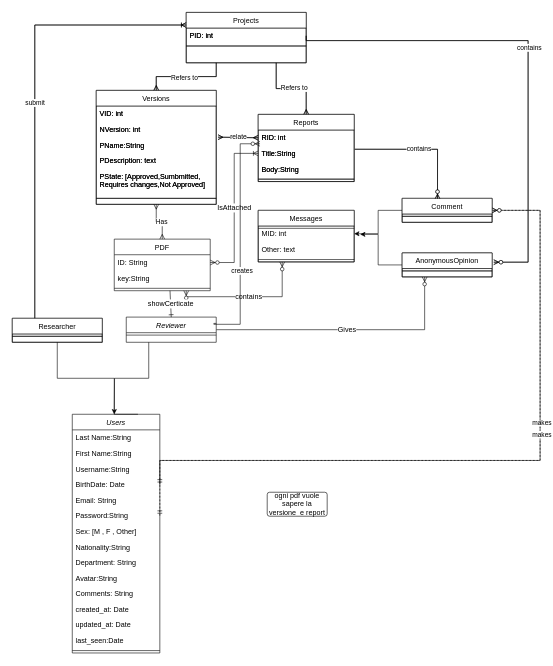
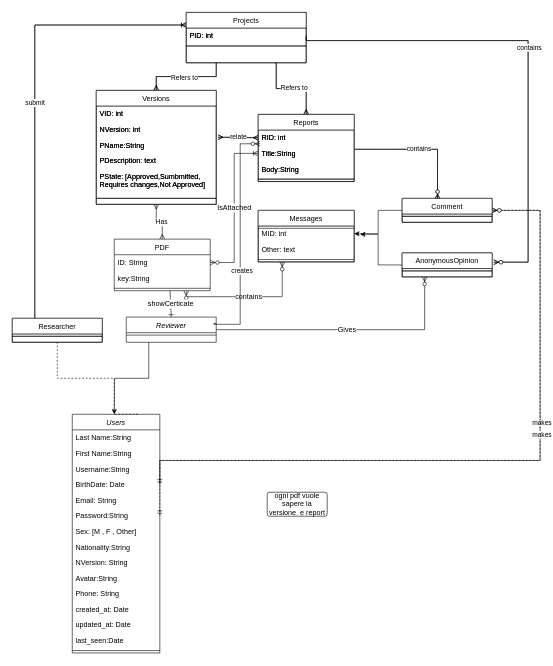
(68, 378) -> (68, 378)
(109, 563) -> (104, 563)
(105, 594) -> (99, 594)
